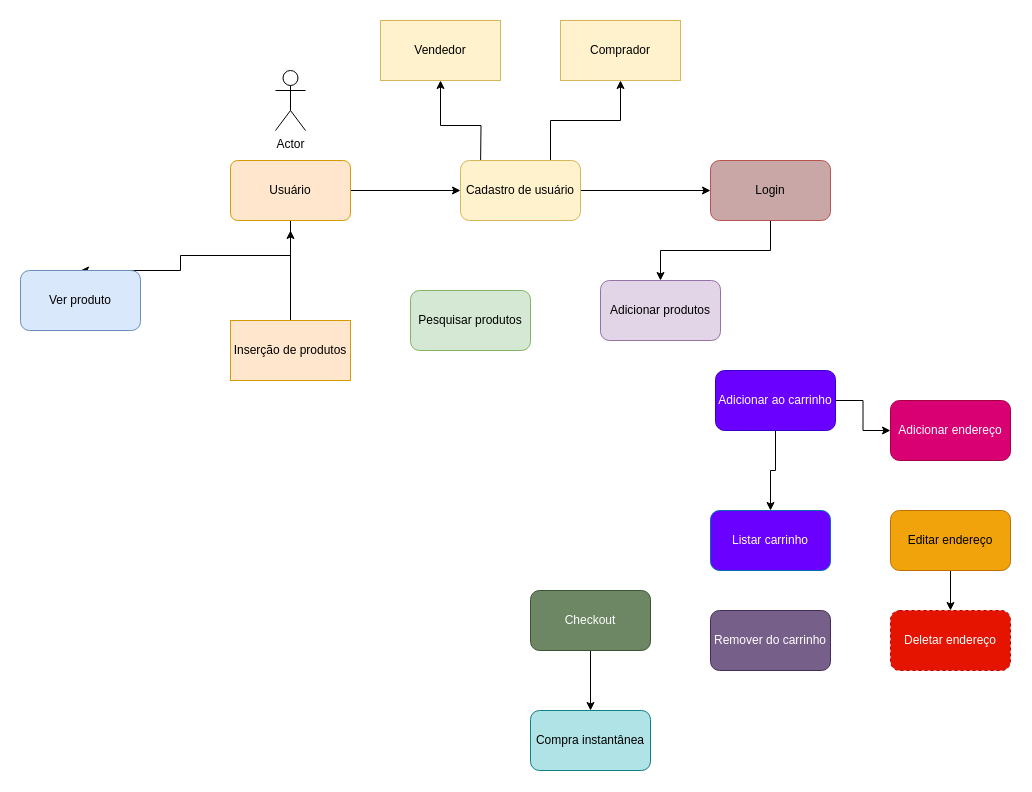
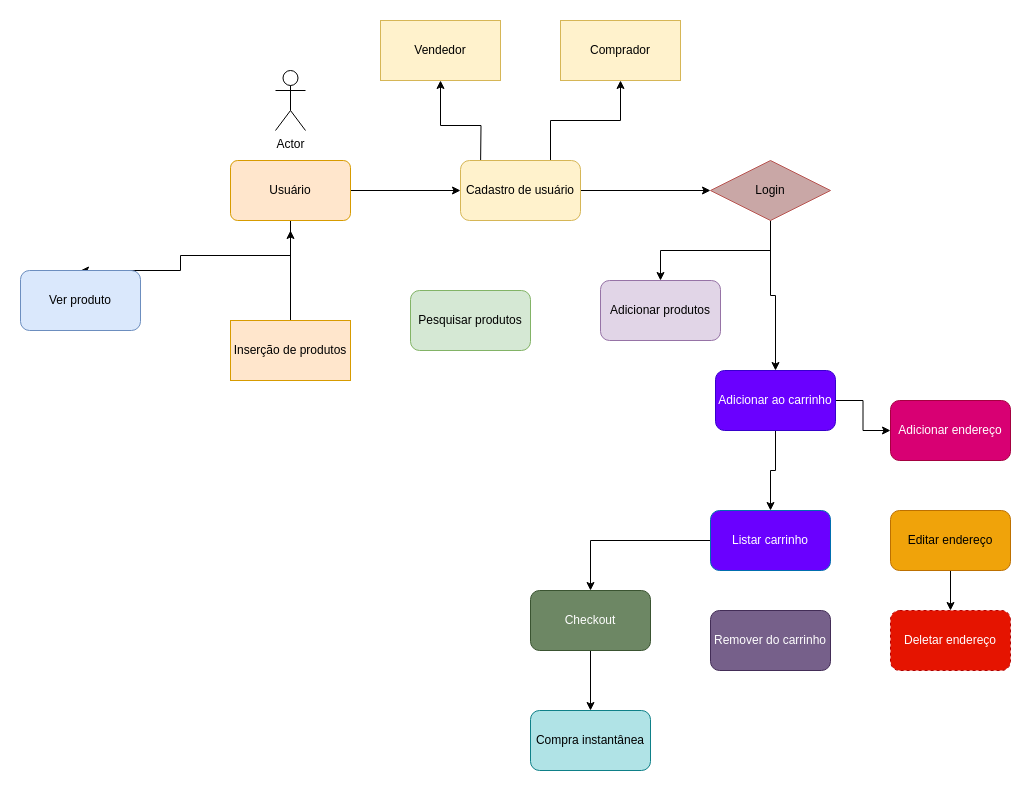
(771, 191) -> (771, 191)
none -> (776, 305)
none -> (630, 541)
